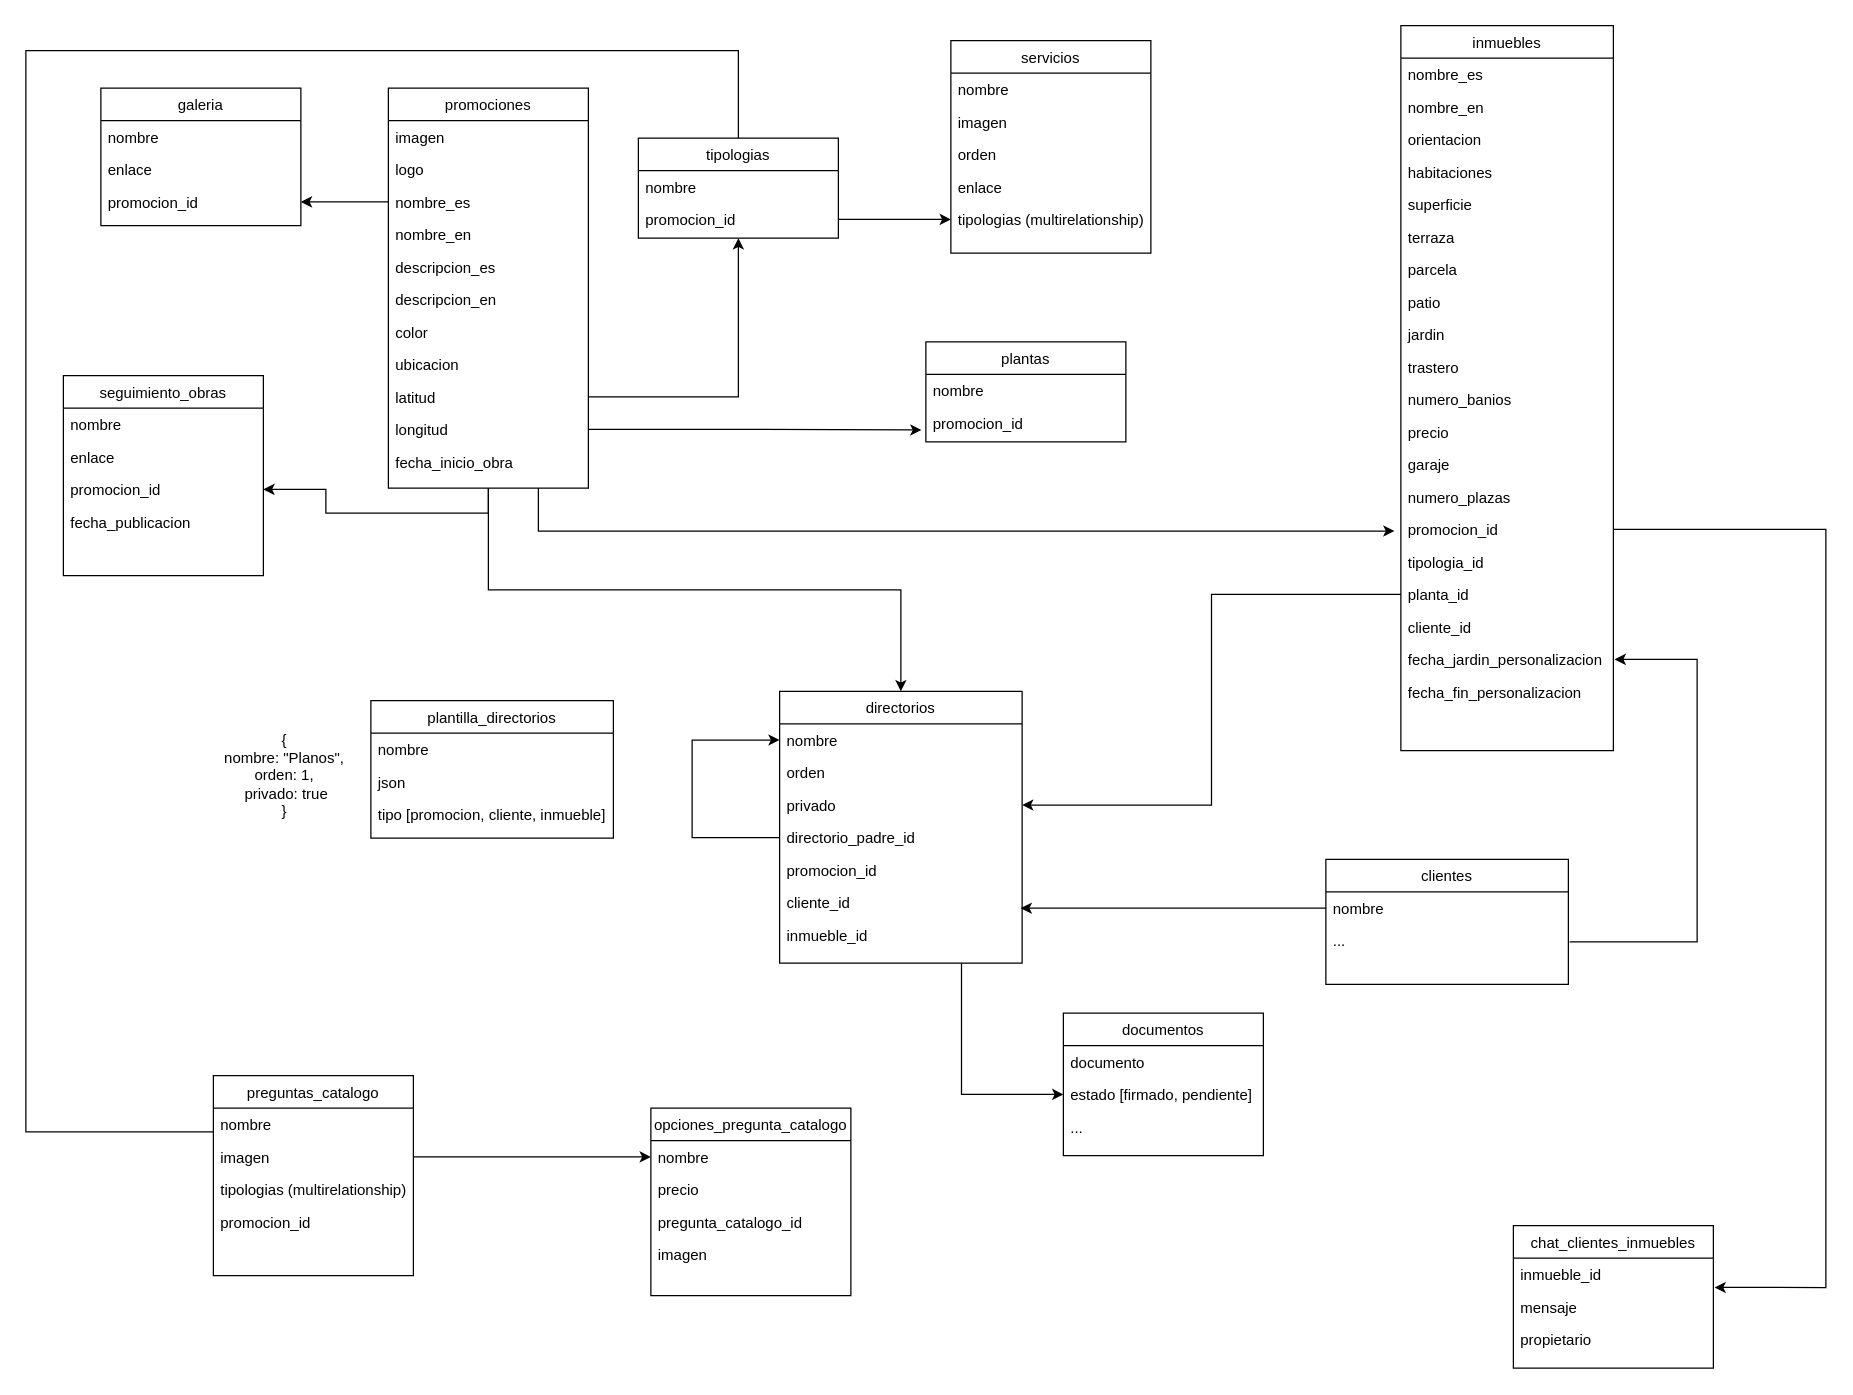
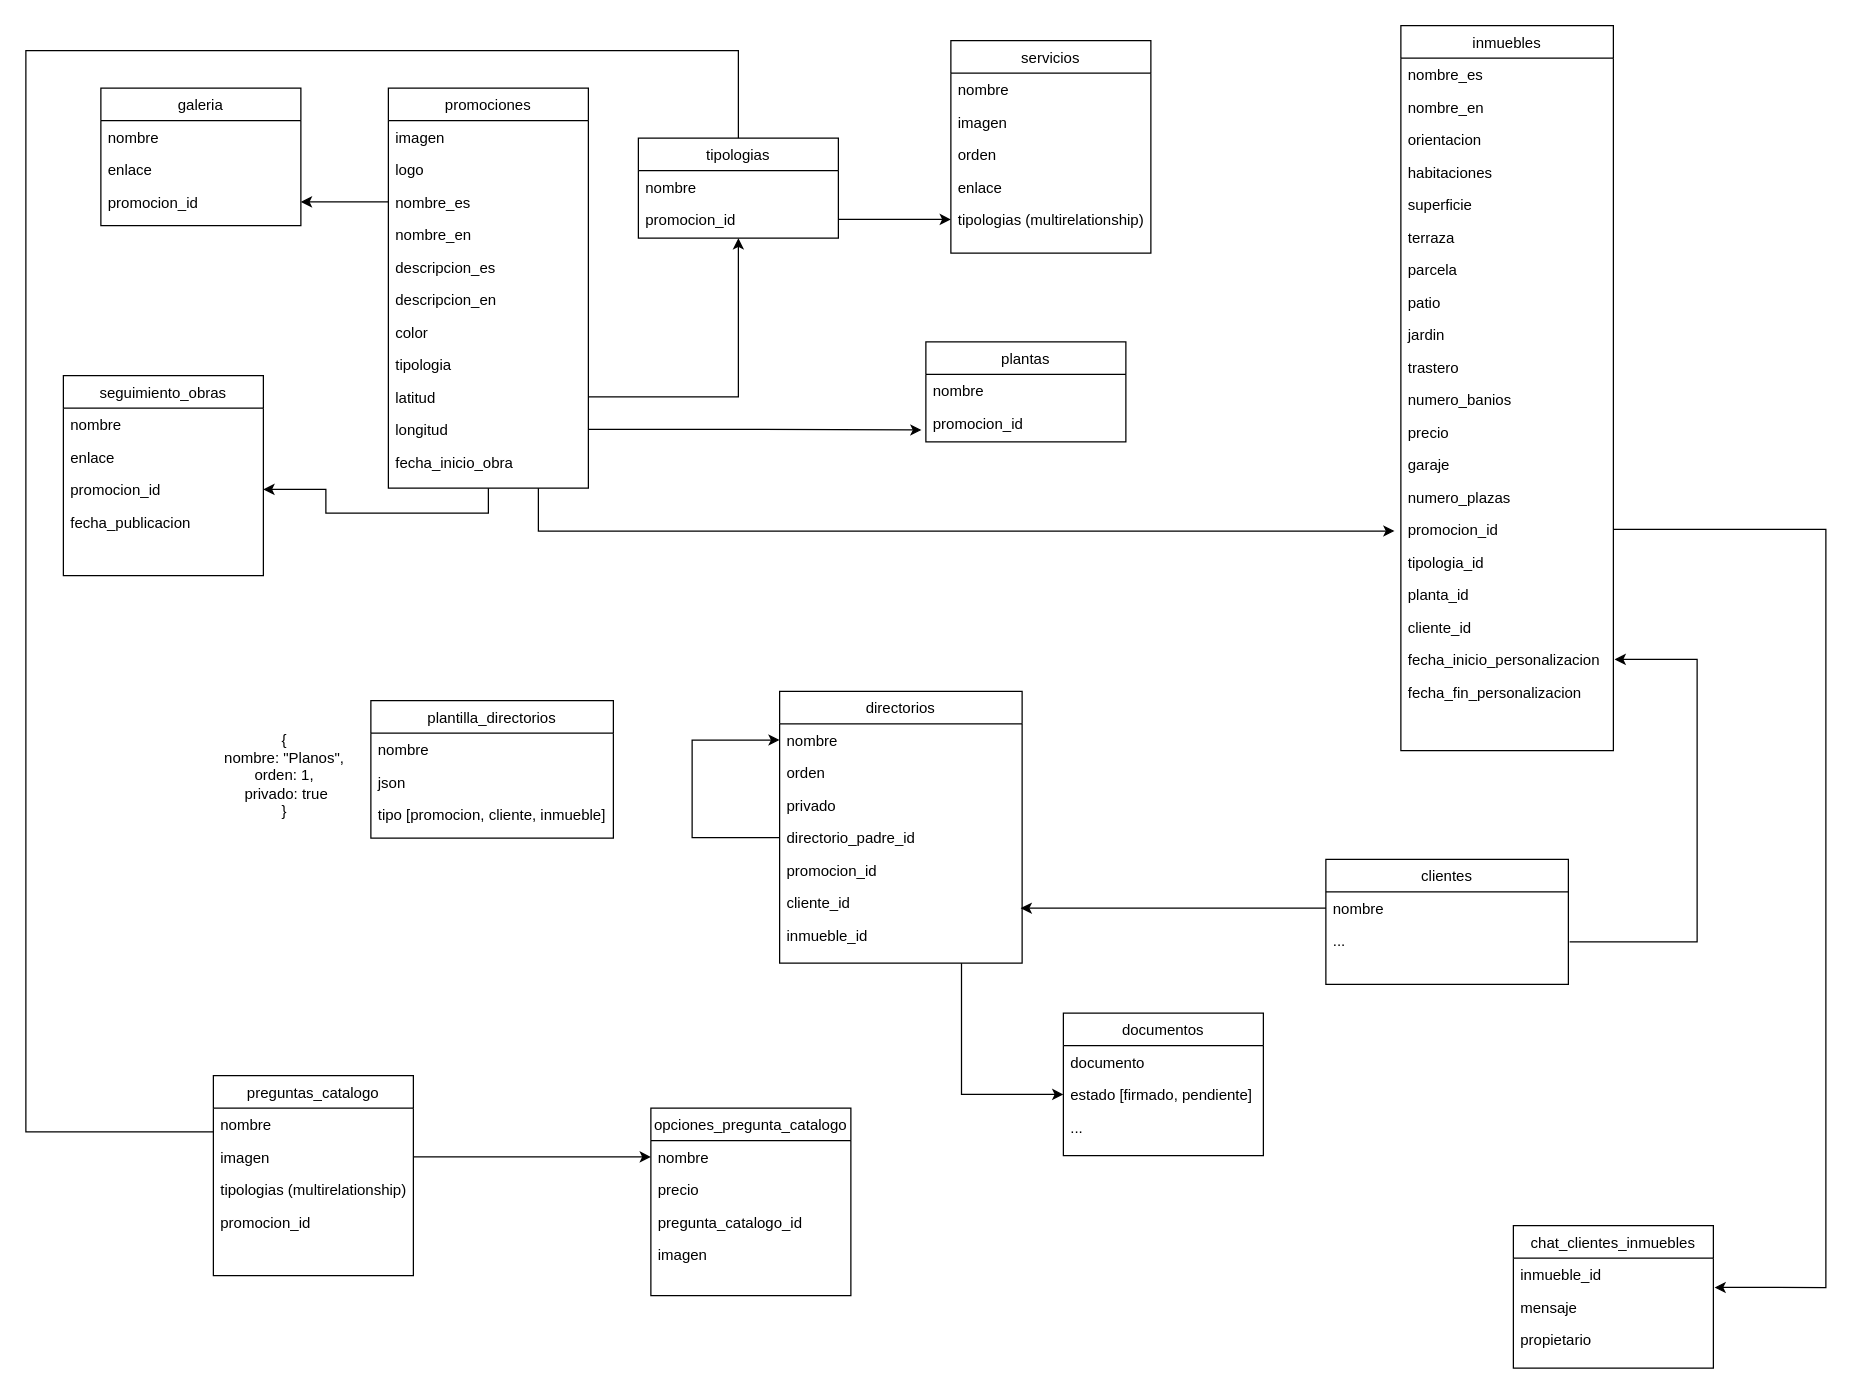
(429, 365) -> (427, 365)
(703, 590) -> none
(1517, 660) -> (1513, 660)
(1211, 697) -> none
